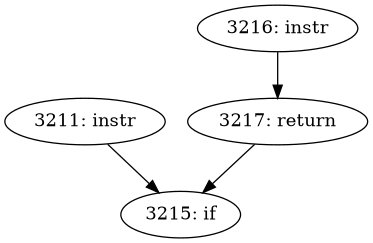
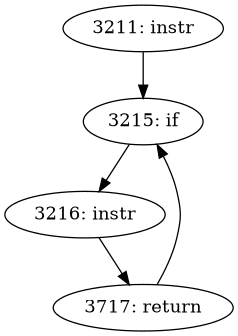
(278, 122) -> (143, 308)
none -> (118, 162)
